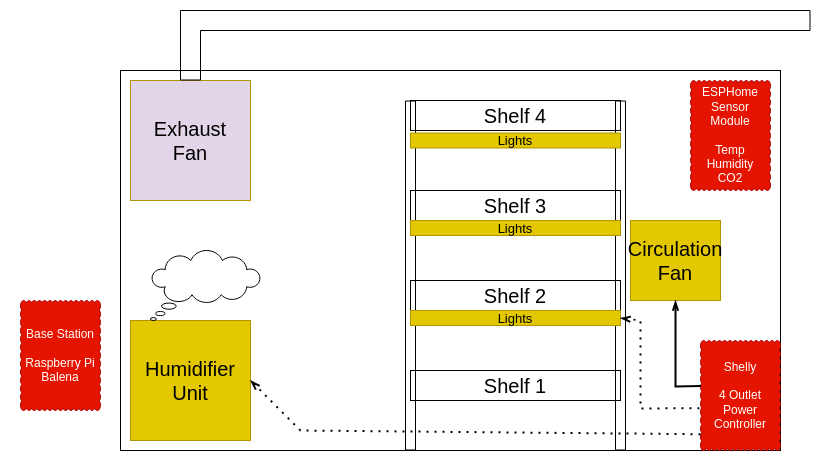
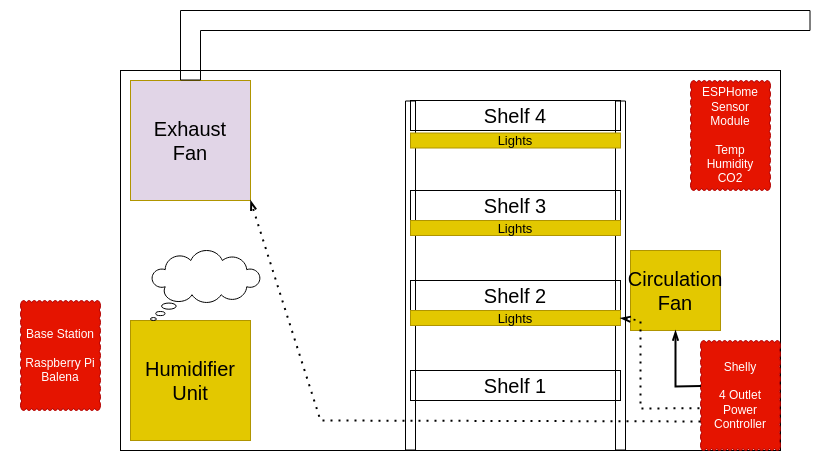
(676, 261) -> (676, 291)
none -> (397, 421)
(468, 432) -> none
